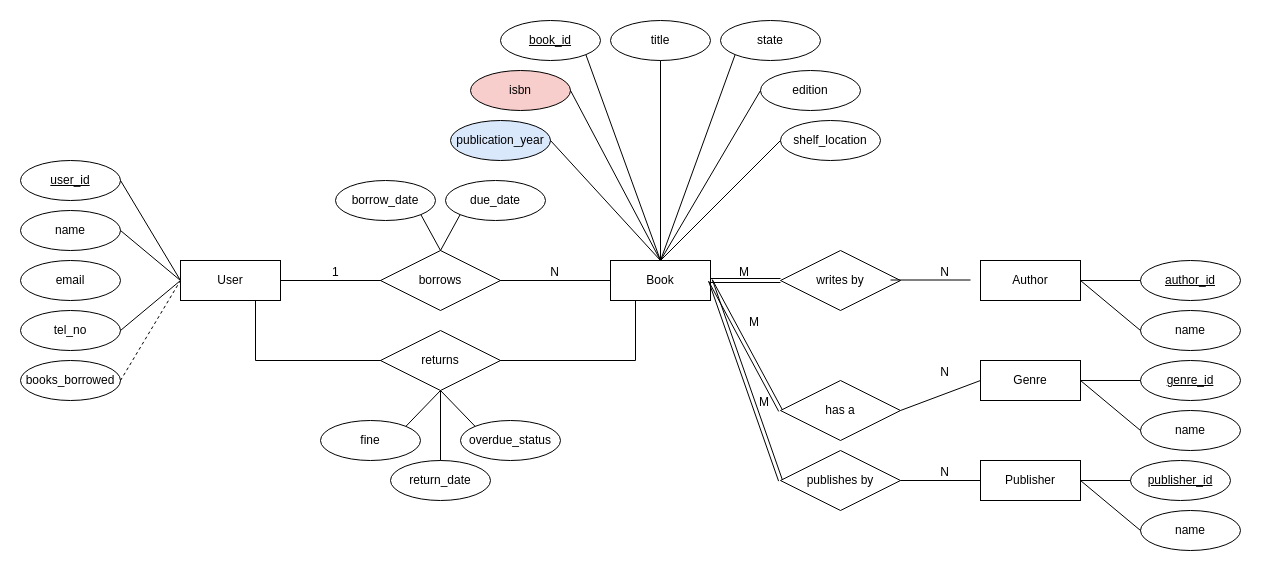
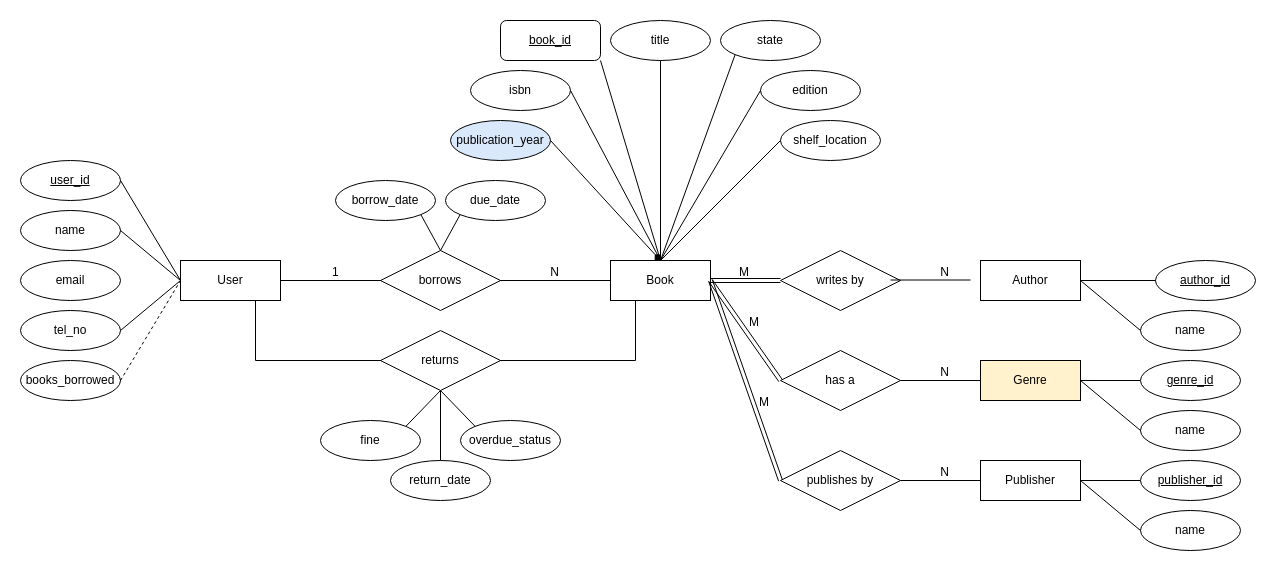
(551, 41) -> (551, 41)
(521, 91) -> (521, 91)
(655, 255) -> (655, 254)
(1191, 281) -> (1206, 281)
(1031, 381) -> (1031, 381)
(841, 411) -> (841, 381)
(1181, 481) -> (1191, 481)
